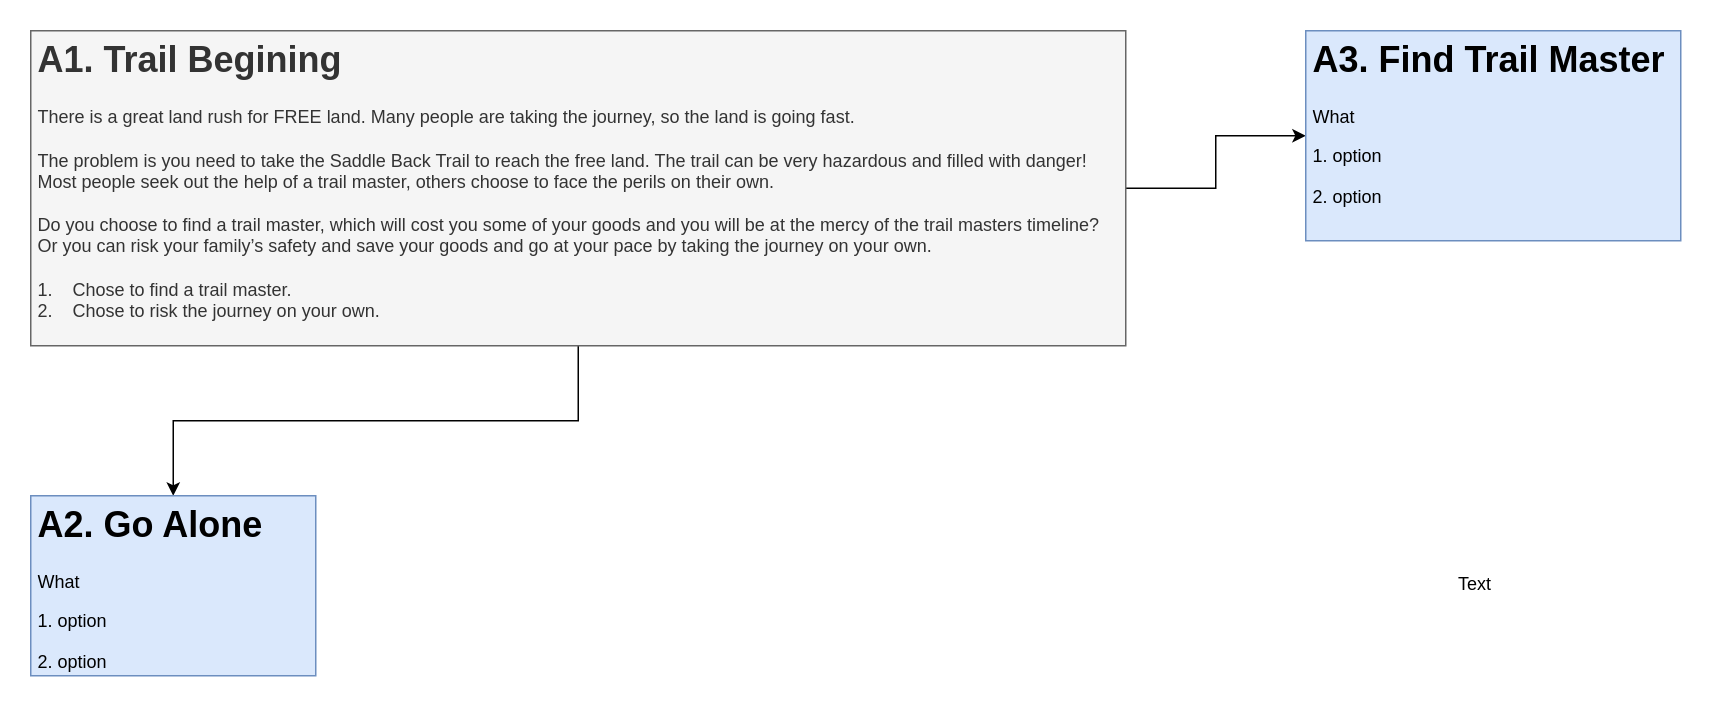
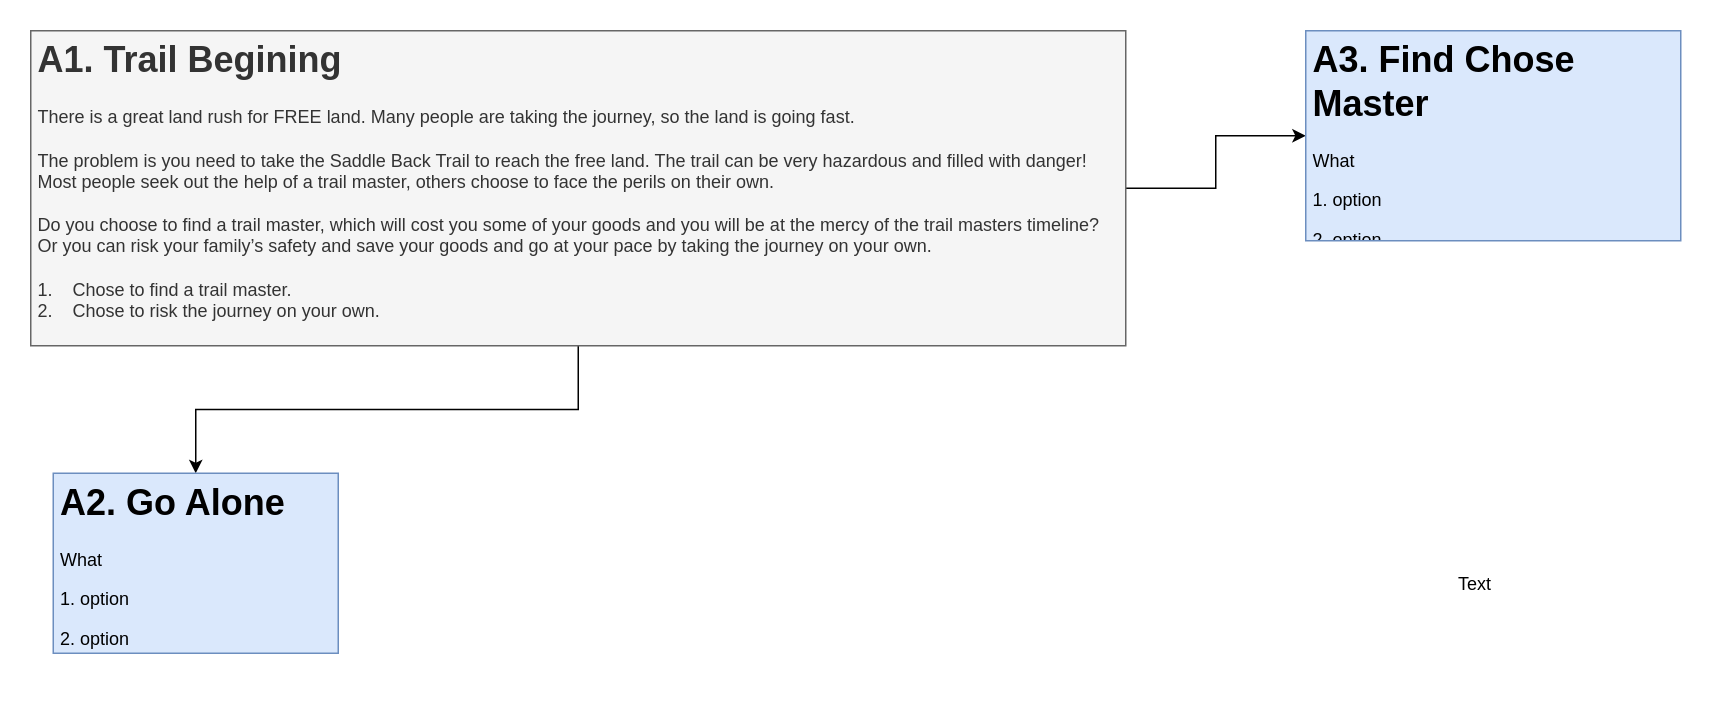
(1403, 59) -> (1407, 59)
(173, 586) -> (196, 563)
